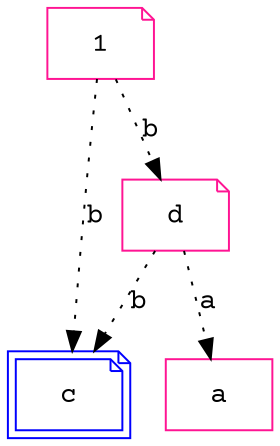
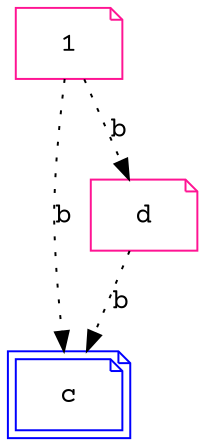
(219, 395) -> none
